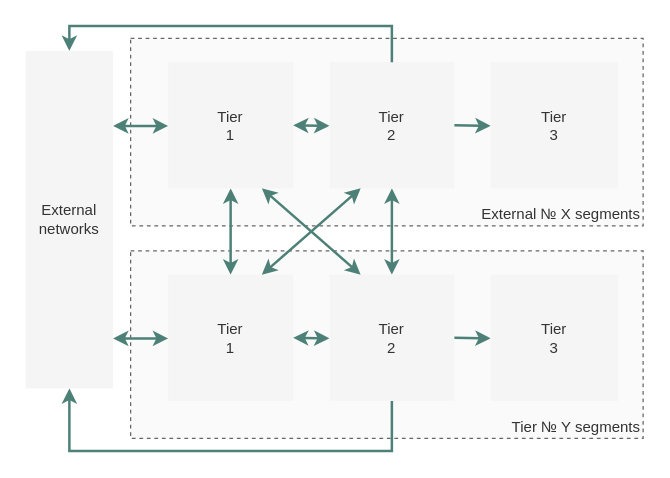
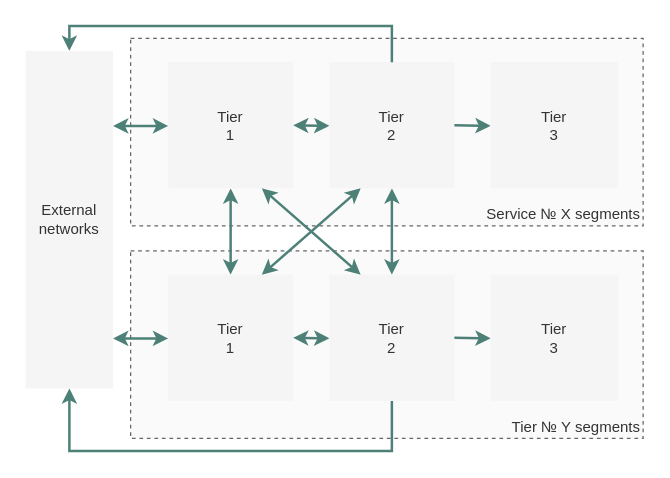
(560, 213) -> (564, 213)
